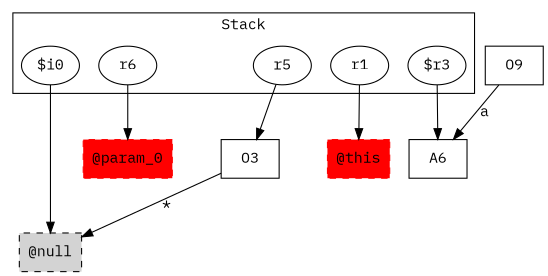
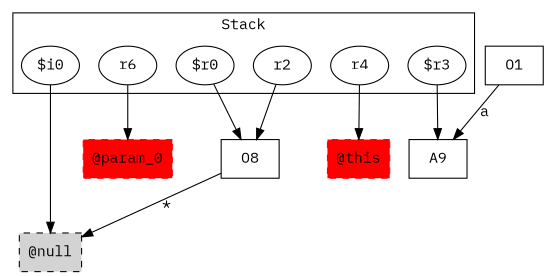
none -> (205, 65)
(282, 65) -> (282, 65)
(360, 65) -> (360, 65)
(514, 65) -> (514, 65)
(250, 159) -> (250, 159)
(438, 159) -> (438, 159)
